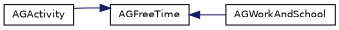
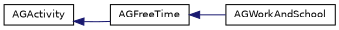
(87, 8) -> (97, 22)
